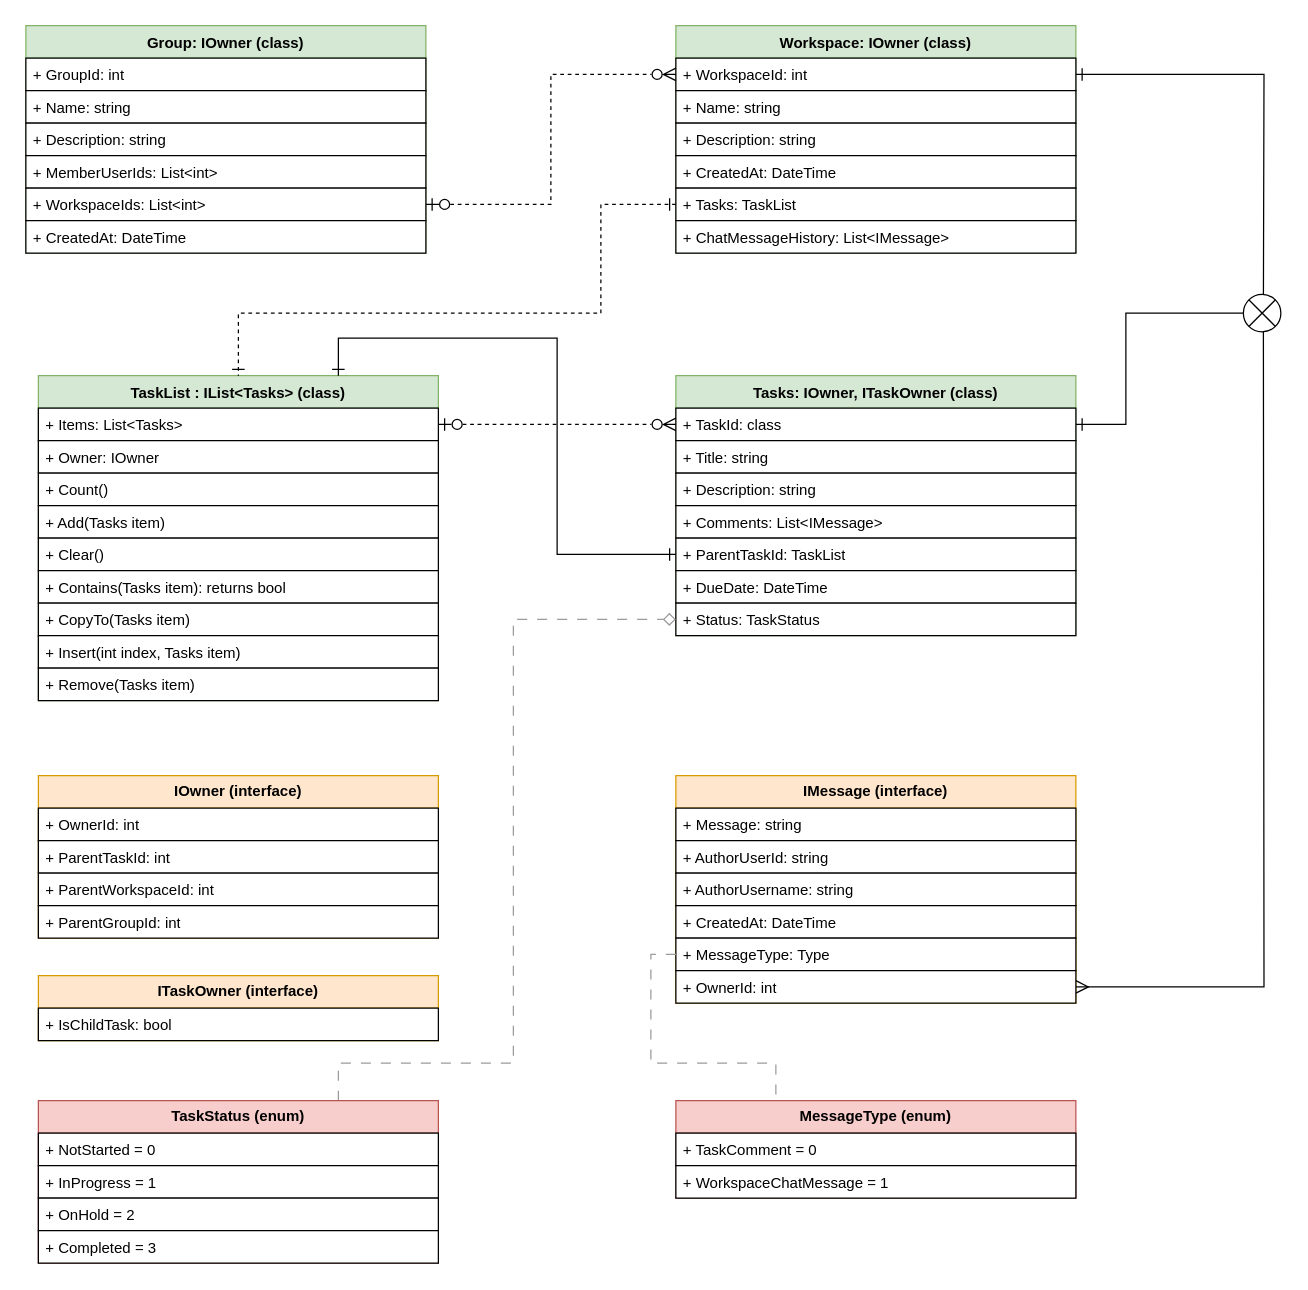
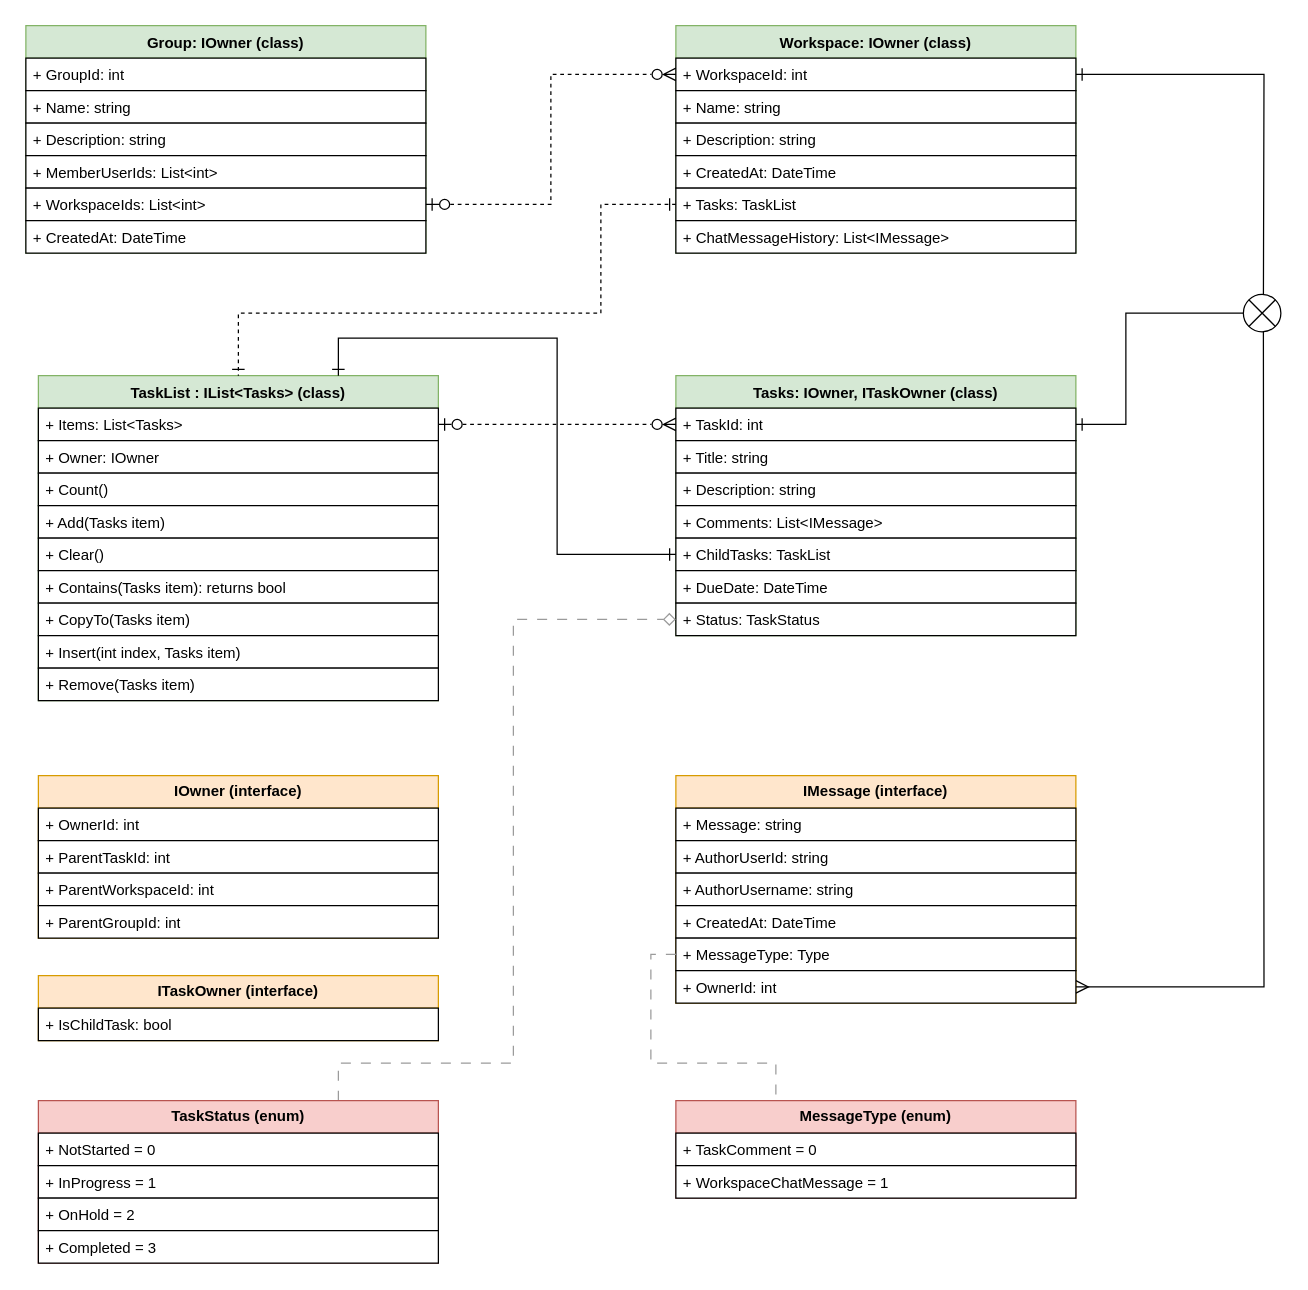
(738, 426) -> (730, 426)
(776, 556) -> (764, 556)
